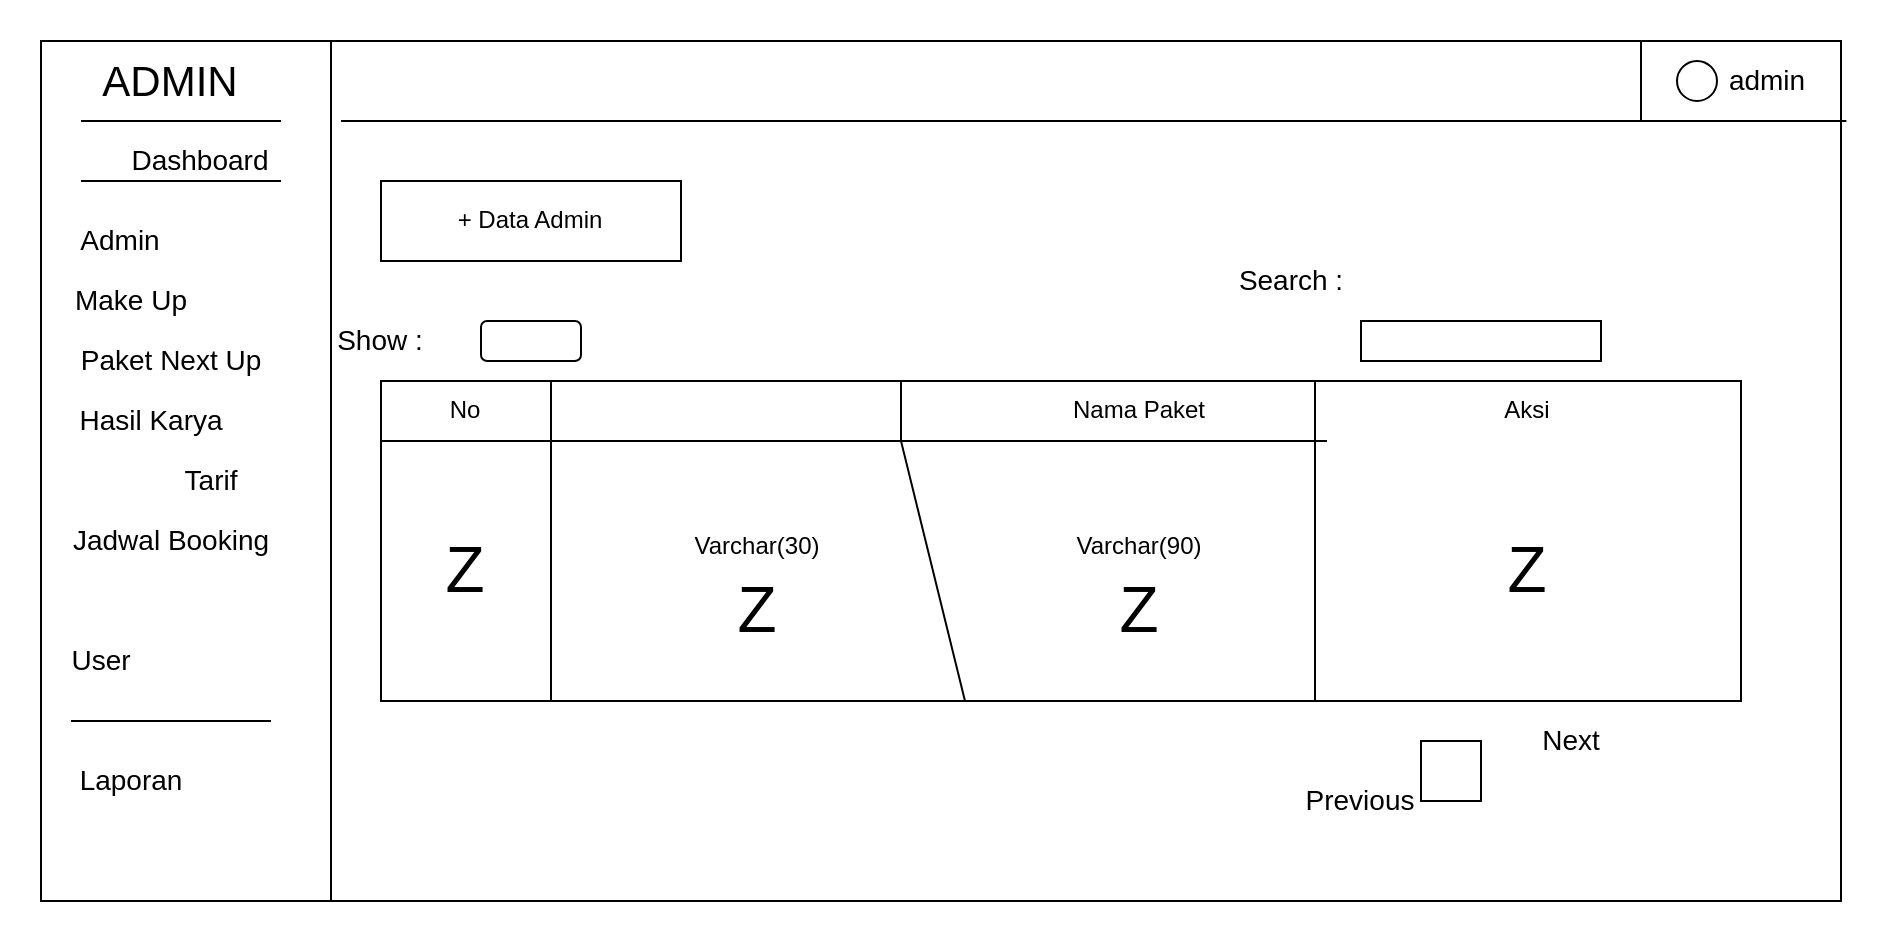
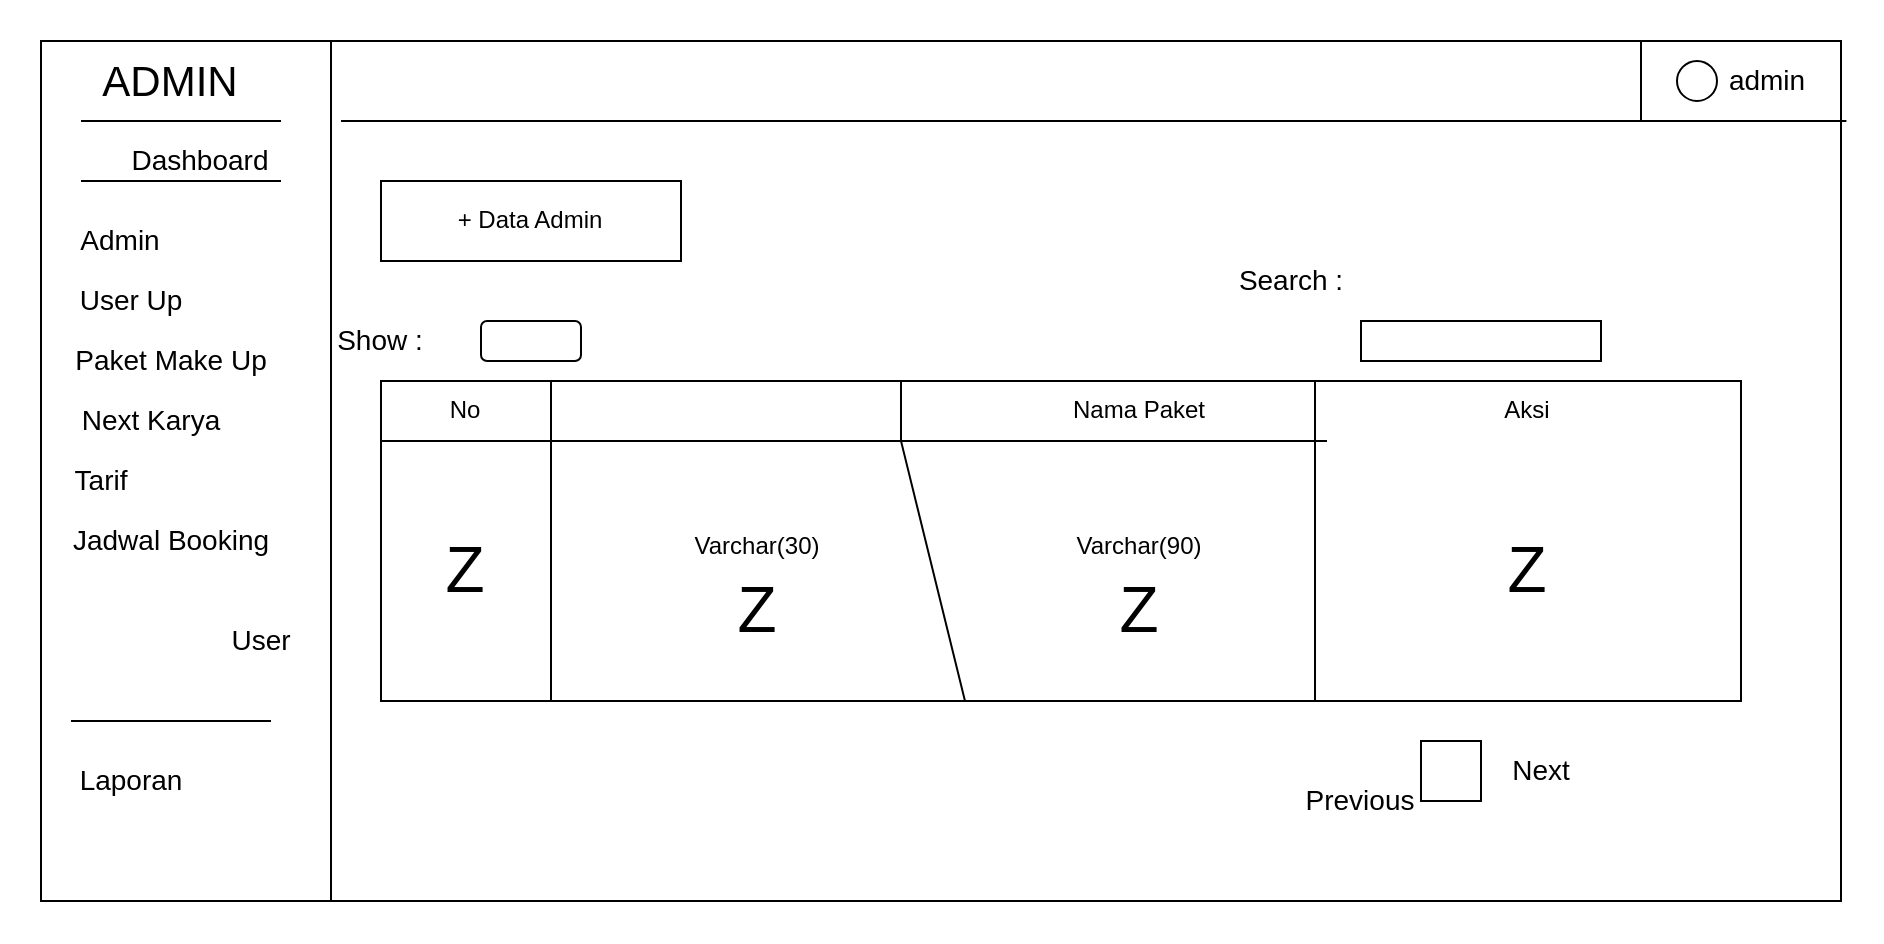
(132, 301) -> (132, 301)
(172, 361) -> (172, 361)
(152, 421) -> (152, 421)
(211, 481) -> (101, 481)
(101, 661) -> (261, 641)
(1571, 741) -> (1541, 771)
